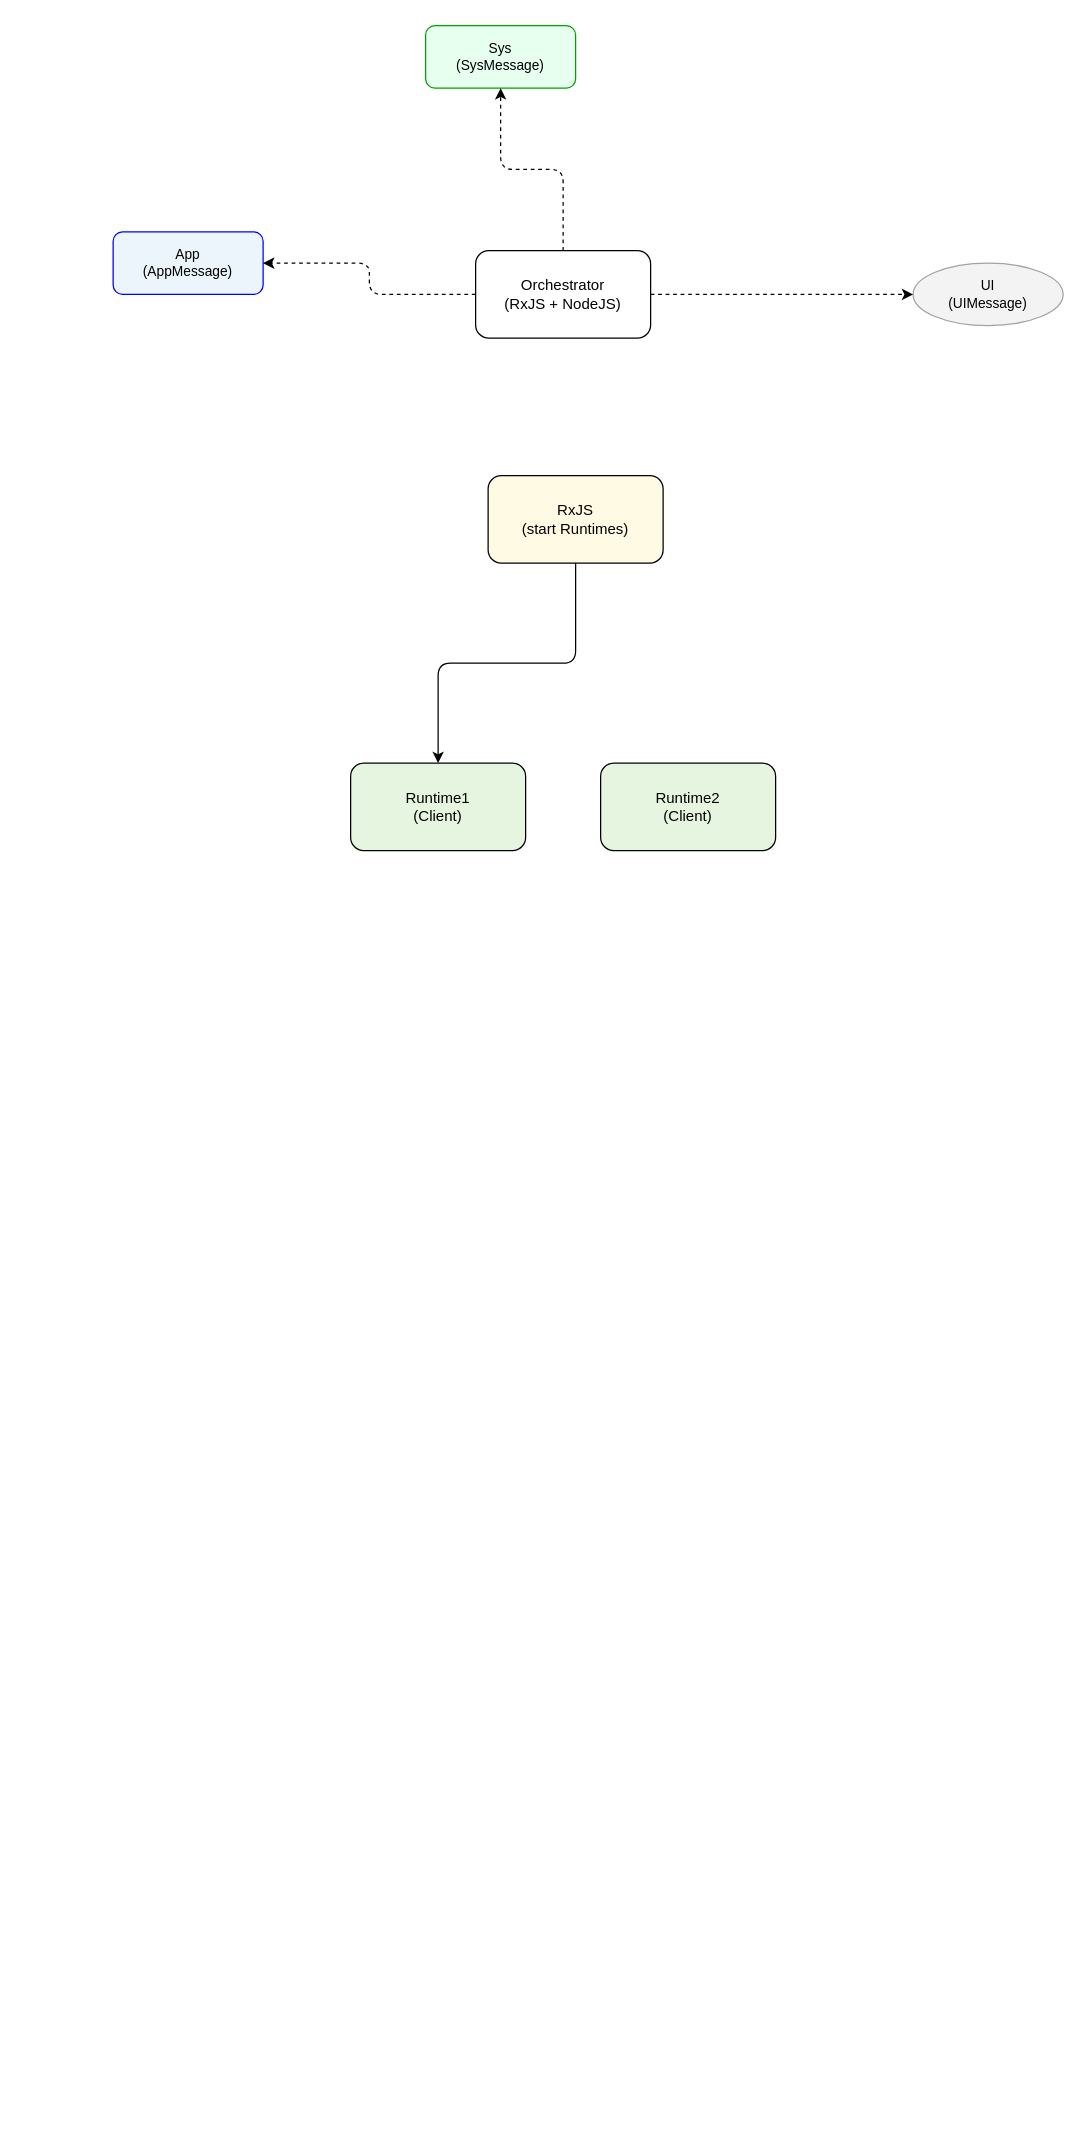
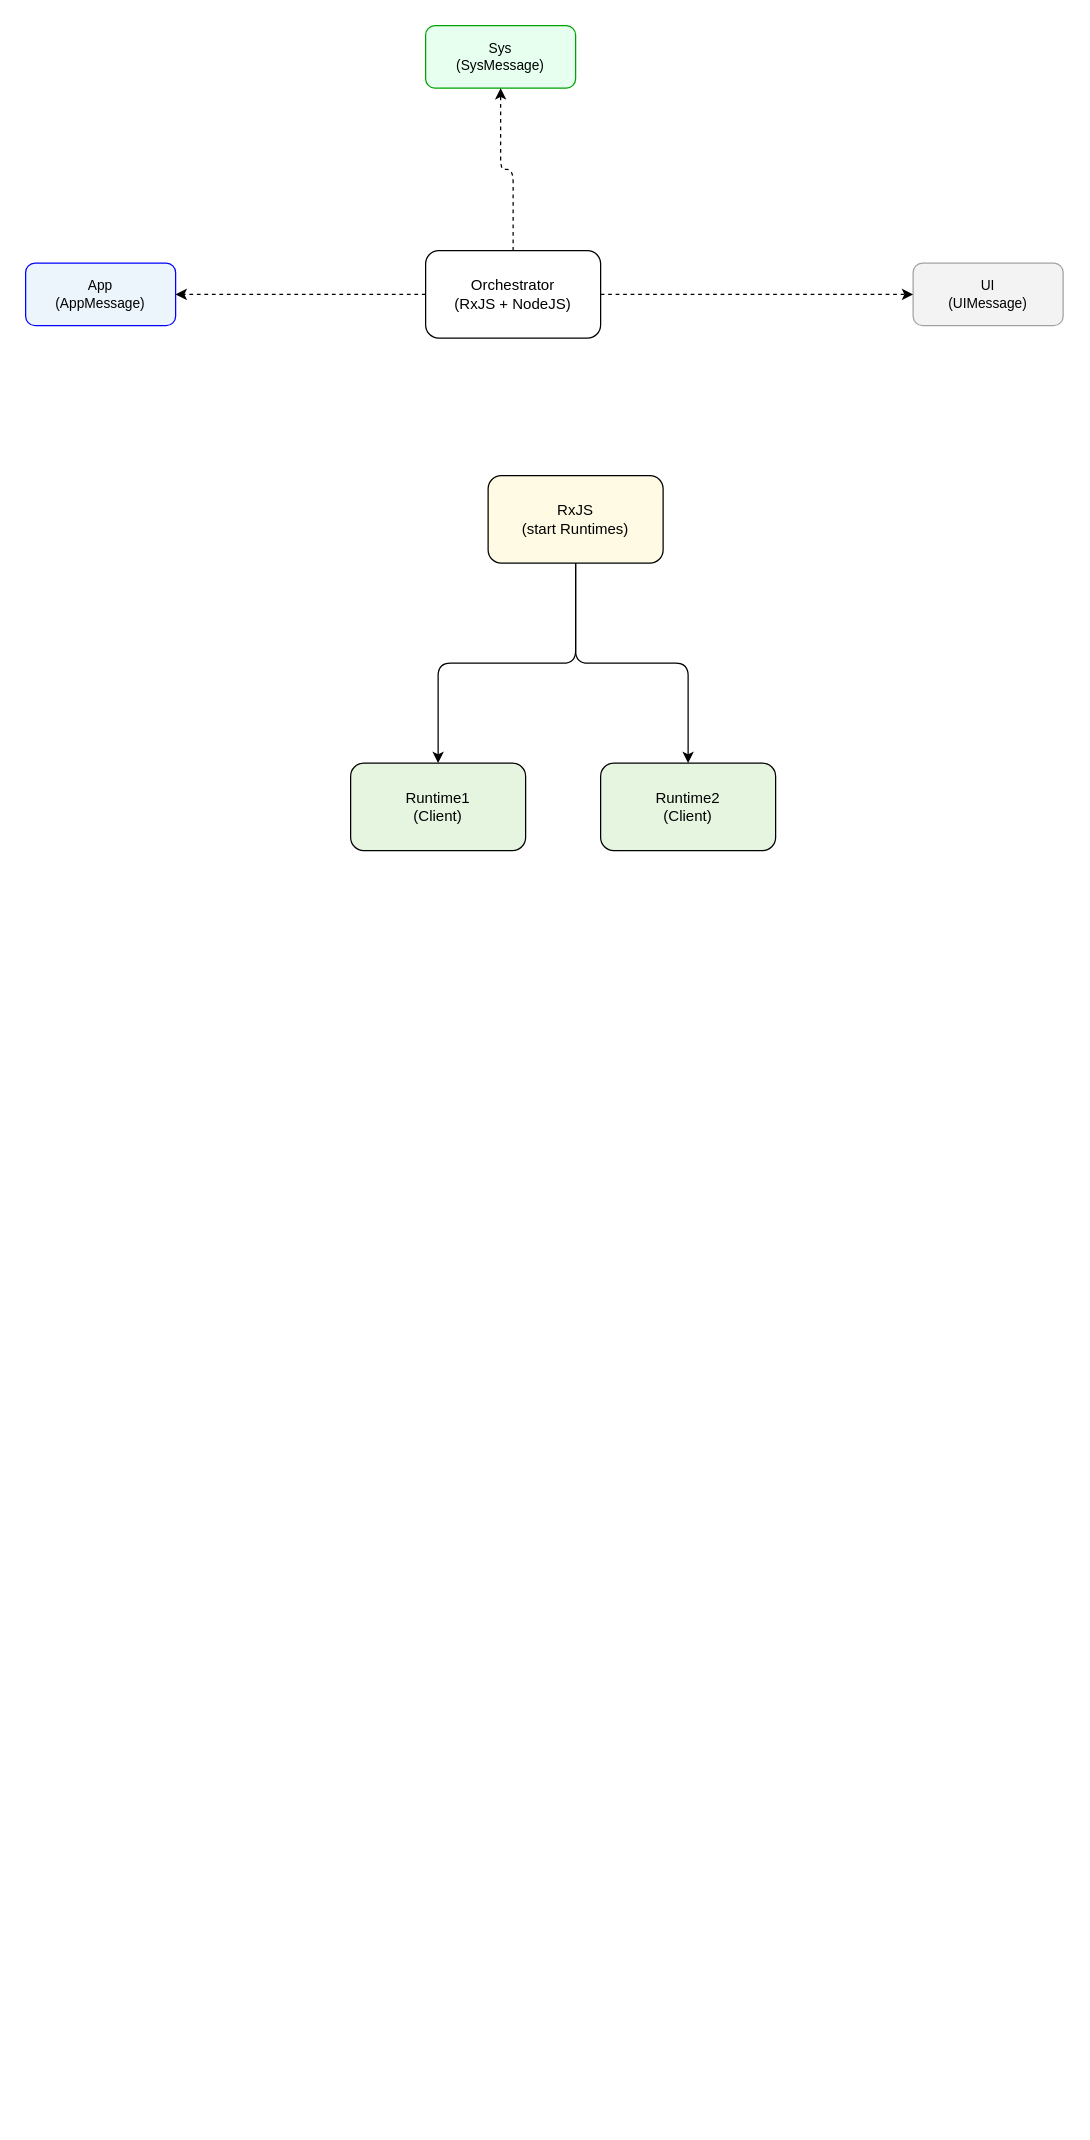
(188, 263) -> (101, 294)
(563, 294) -> (513, 294)
(988, 294) -> (988, 294)
none -> (674, 663)
